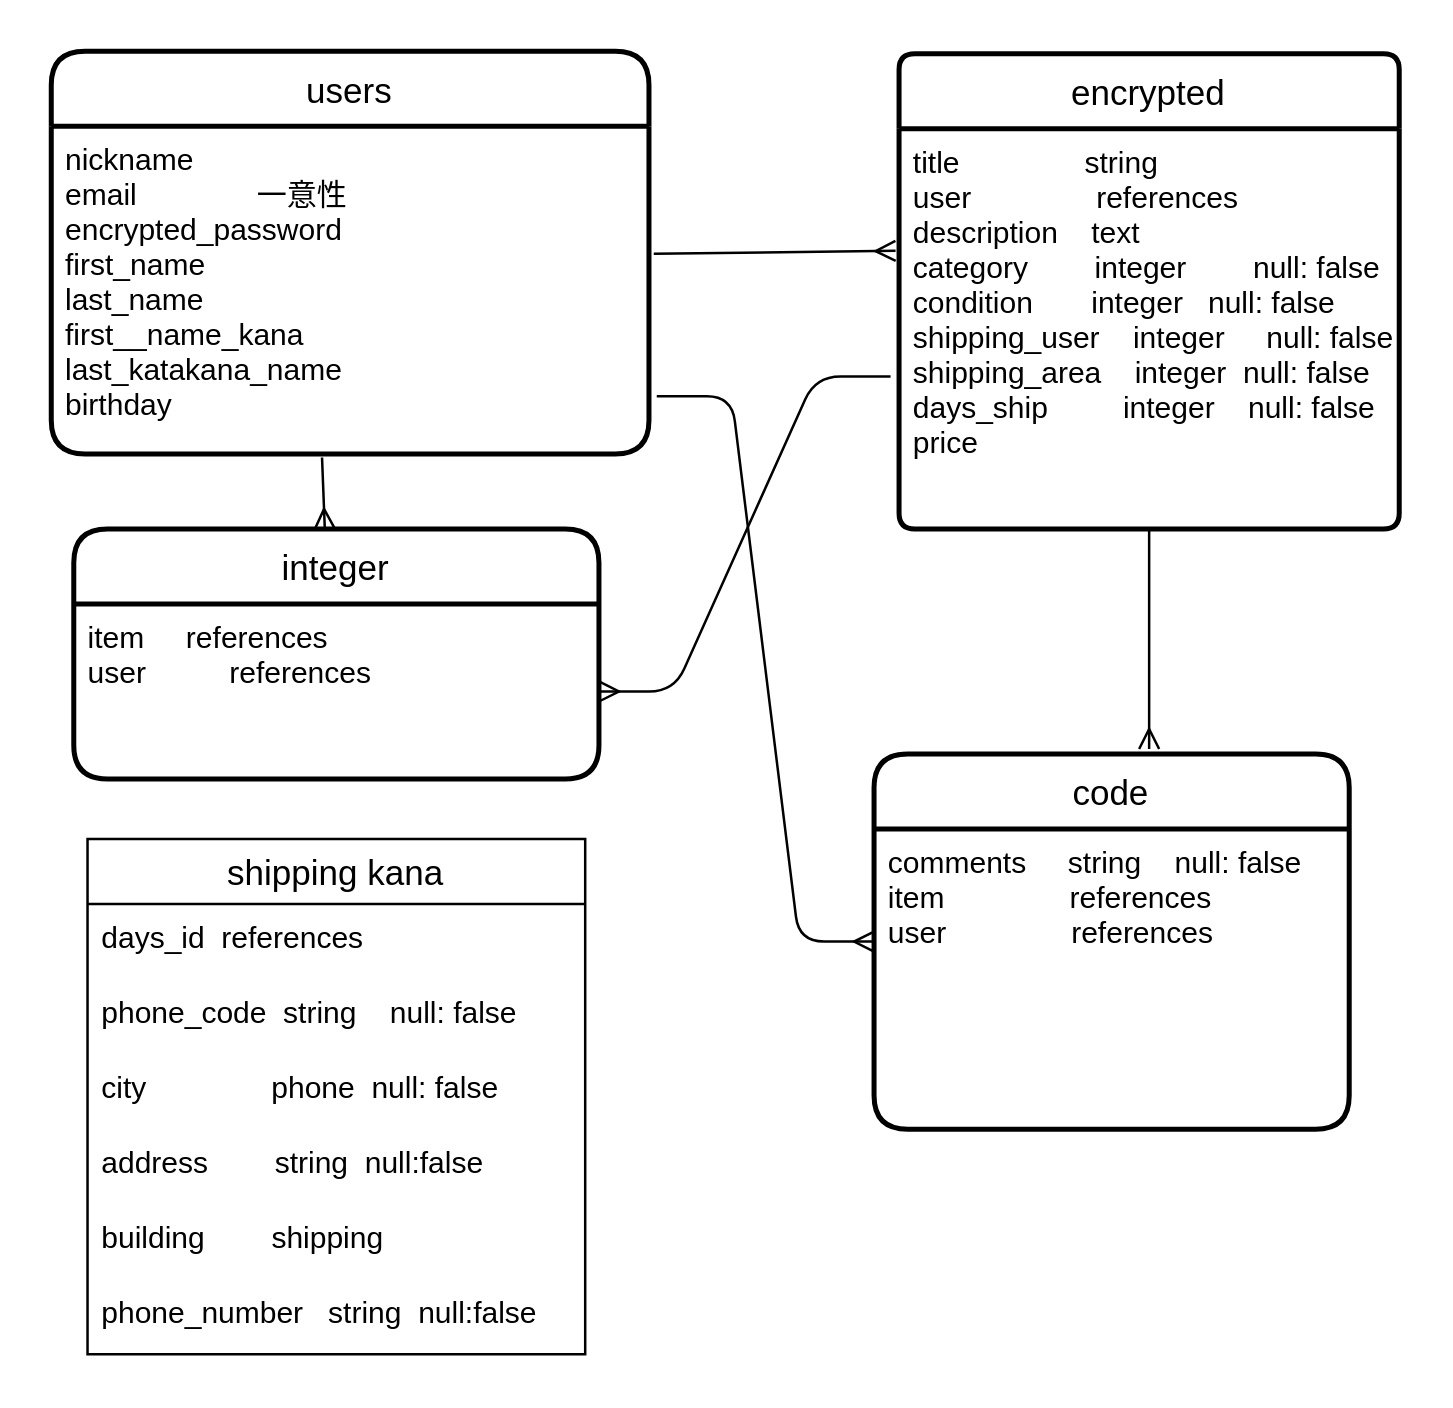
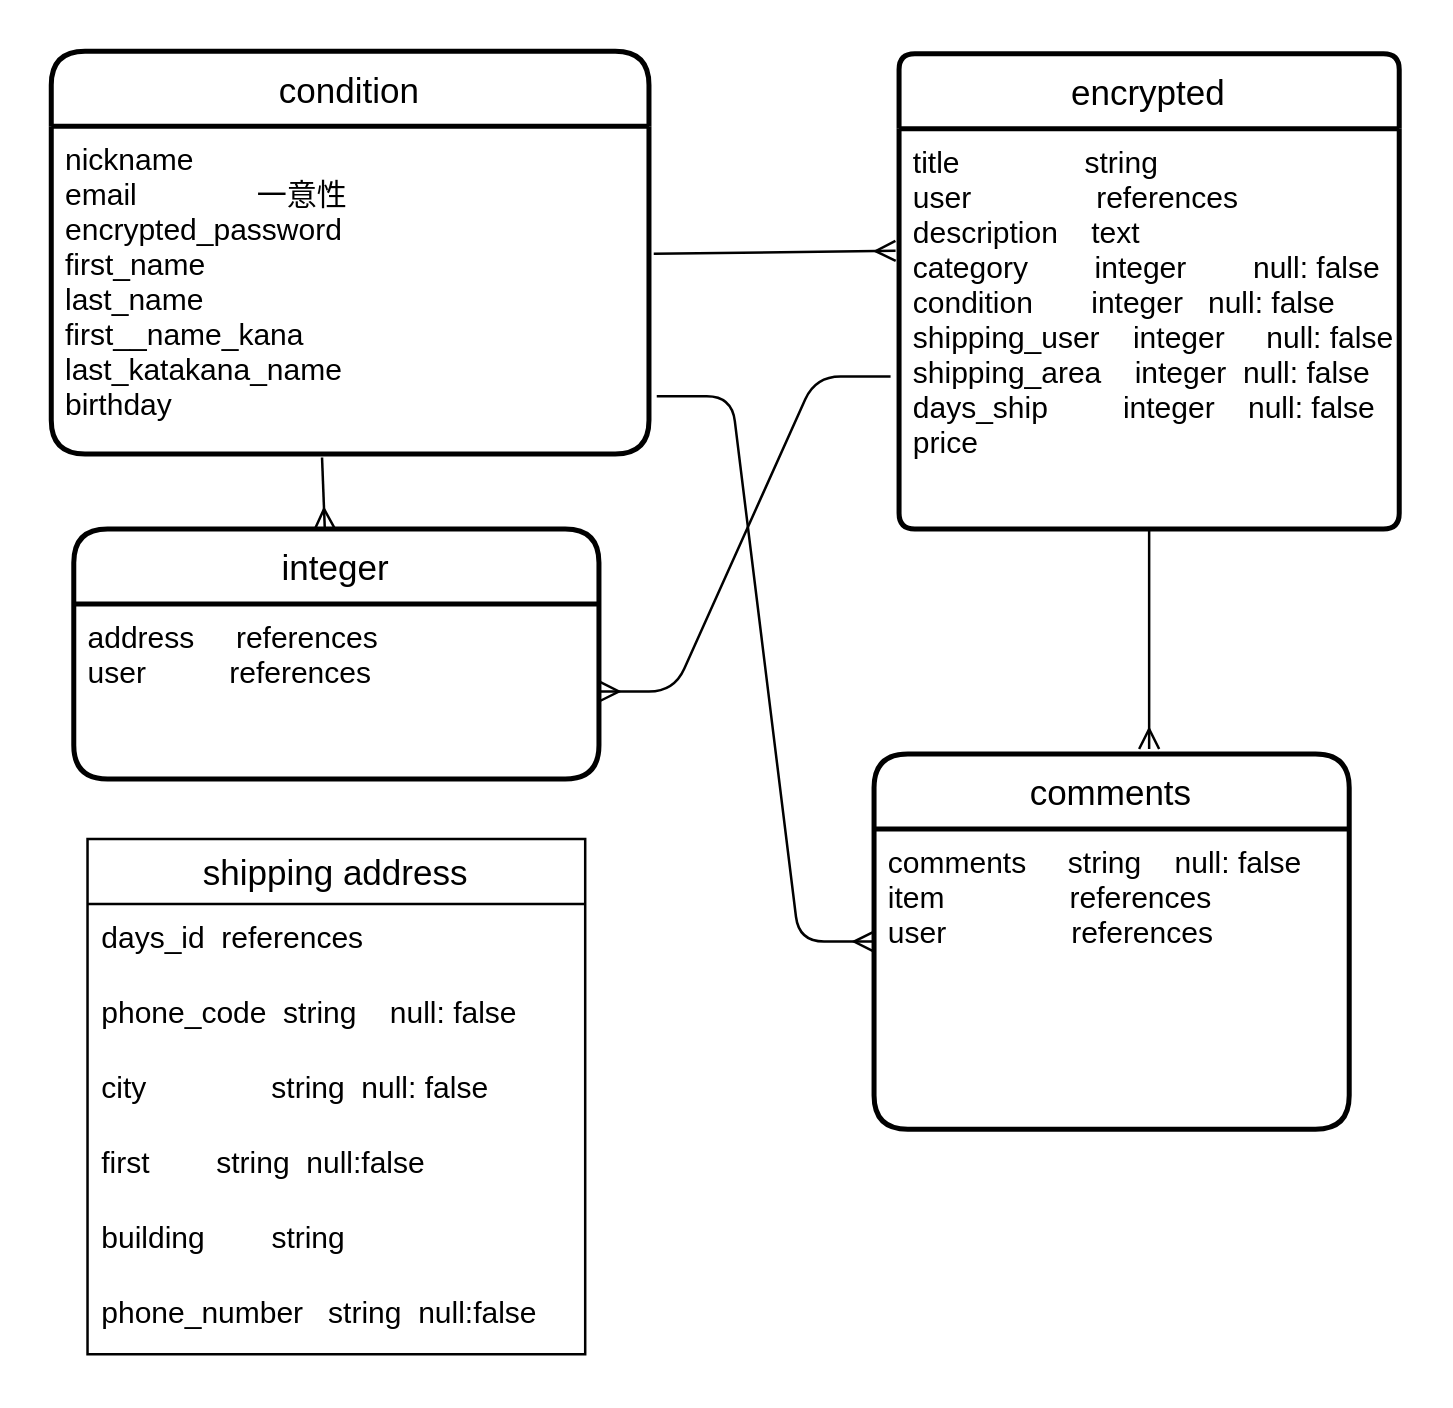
(349, 91) -> (349, 91)
(235, 638) -> (265, 638)
(1110, 793) -> (1110, 793)
(335, 873) -> (335, 873)
(357, 1088) -> (362, 1088)
(339, 1163) -> (319, 1163)
(268, 1238) -> (255, 1238)
